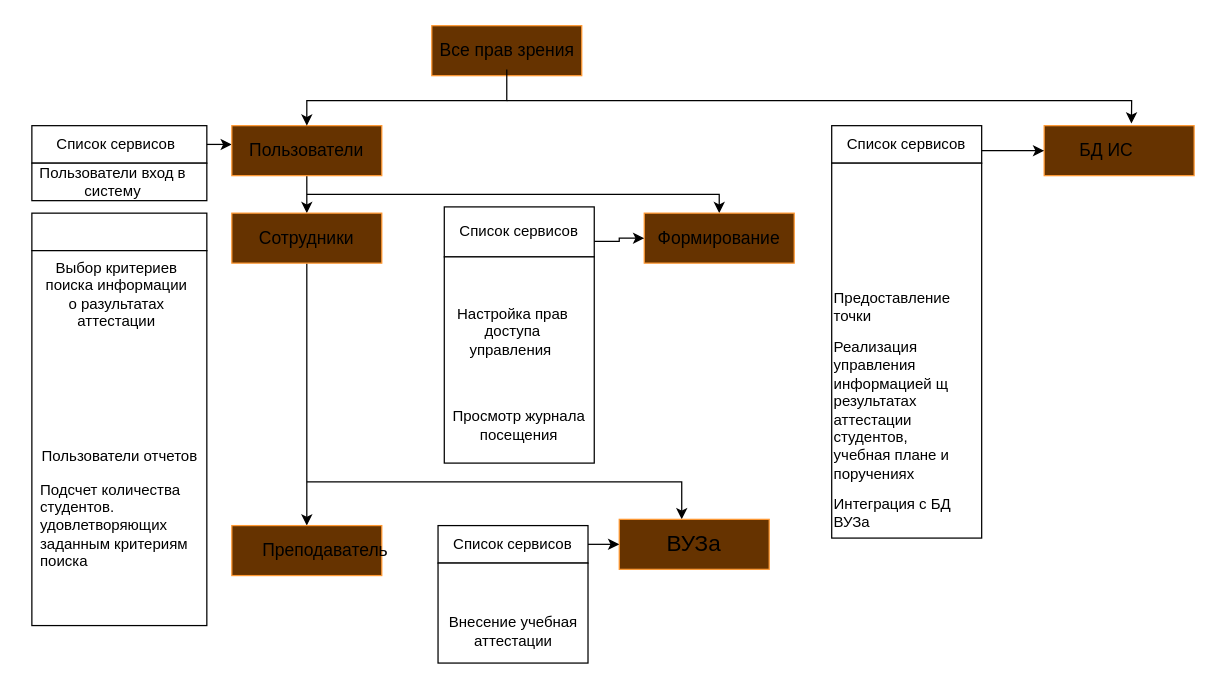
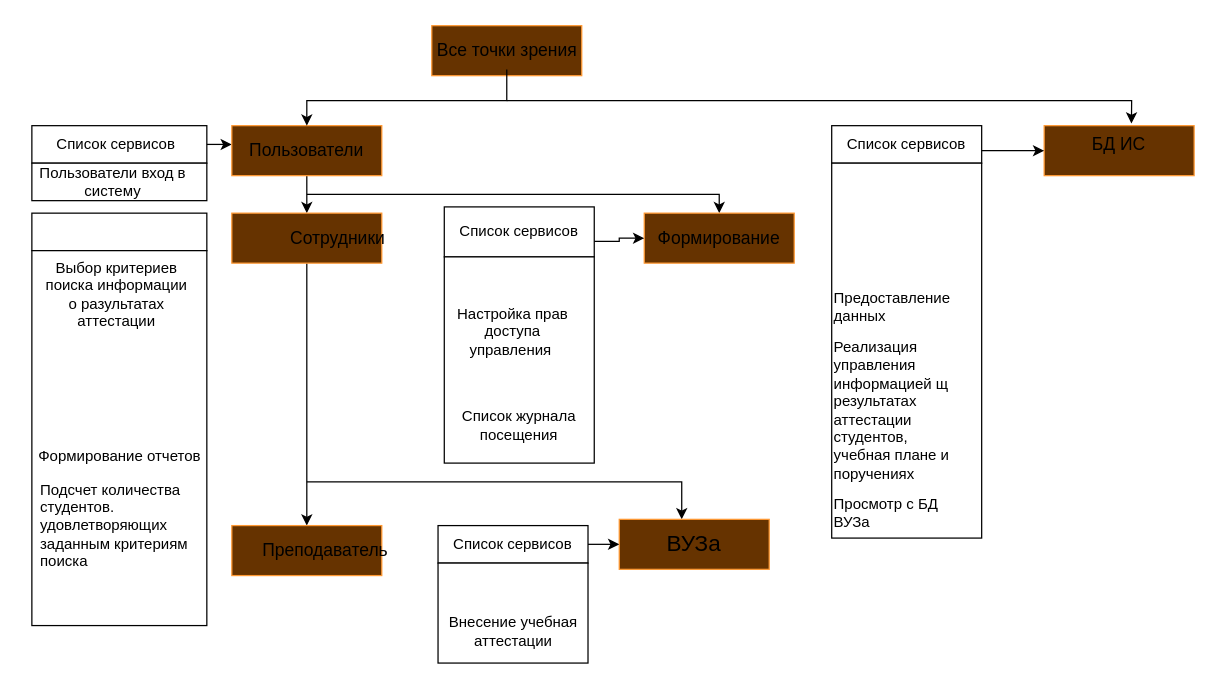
(508, 51) -> (508, 51)
(1107, 151) -> (1119, 144)
(307, 238) -> (338, 238)
(871, 307) -> (871, 307)
(519, 426) -> (519, 426)
(120, 457) -> (120, 457)
(902, 513) -> (902, 513)
